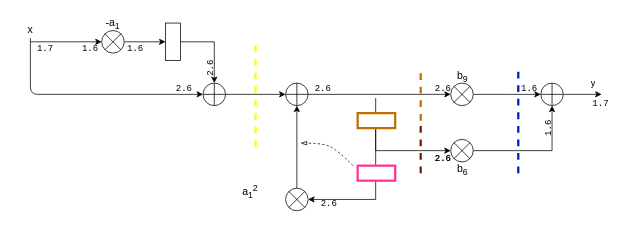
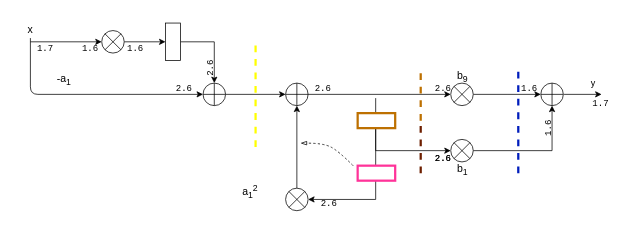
(113, 23) -> (64, 79)
(462, 169) -> (462, 169)
